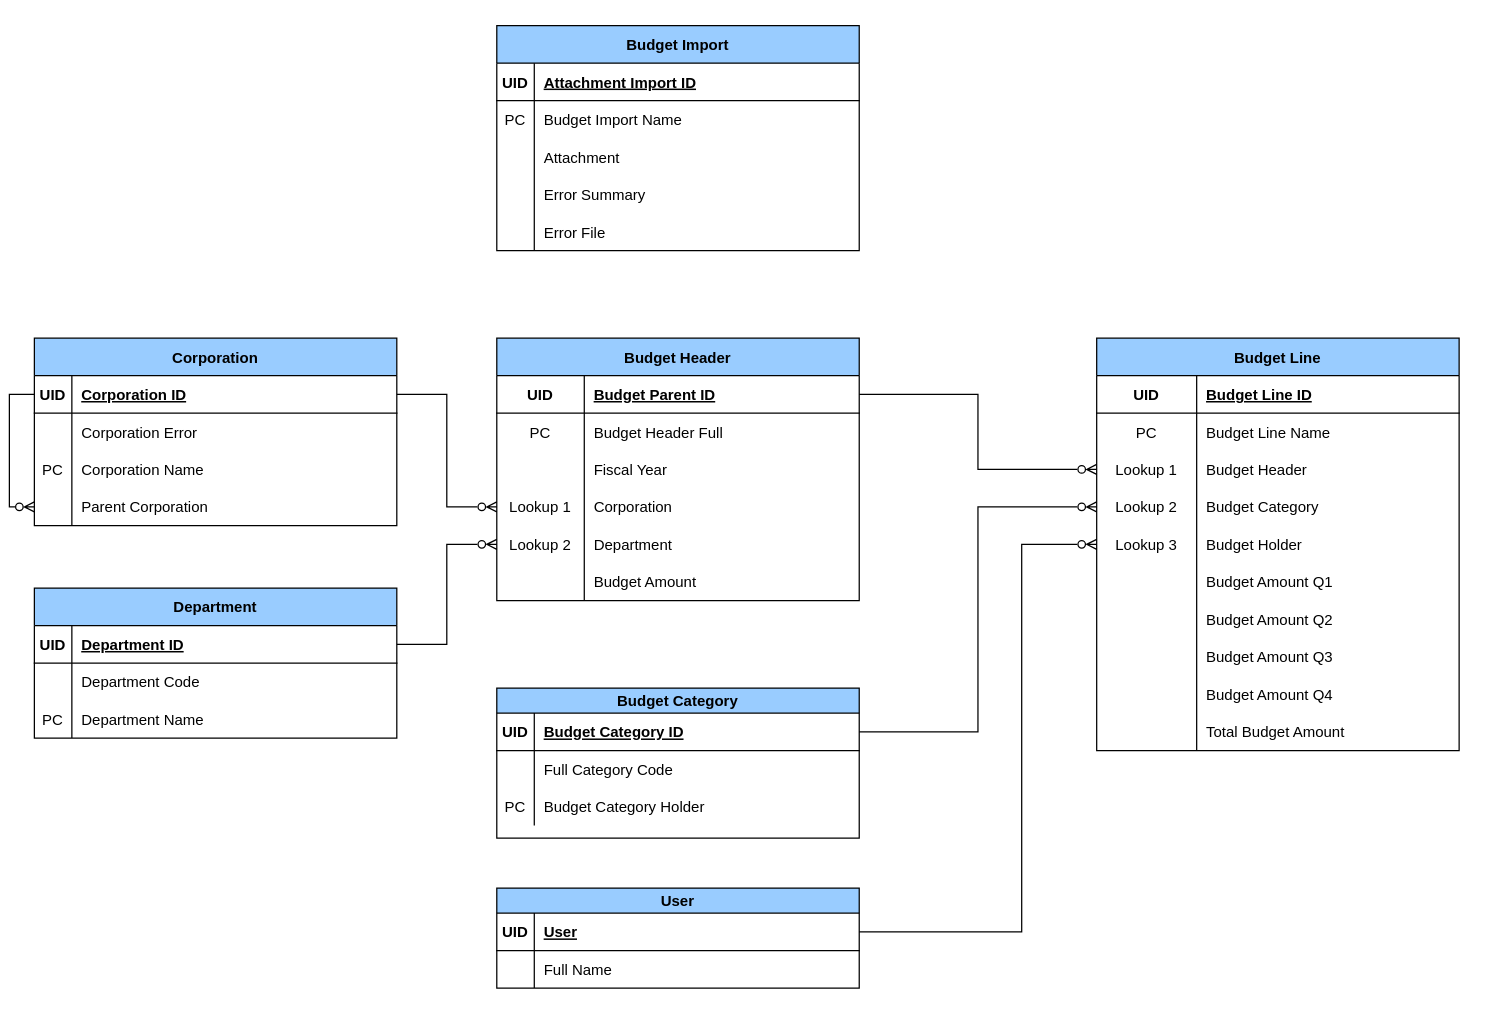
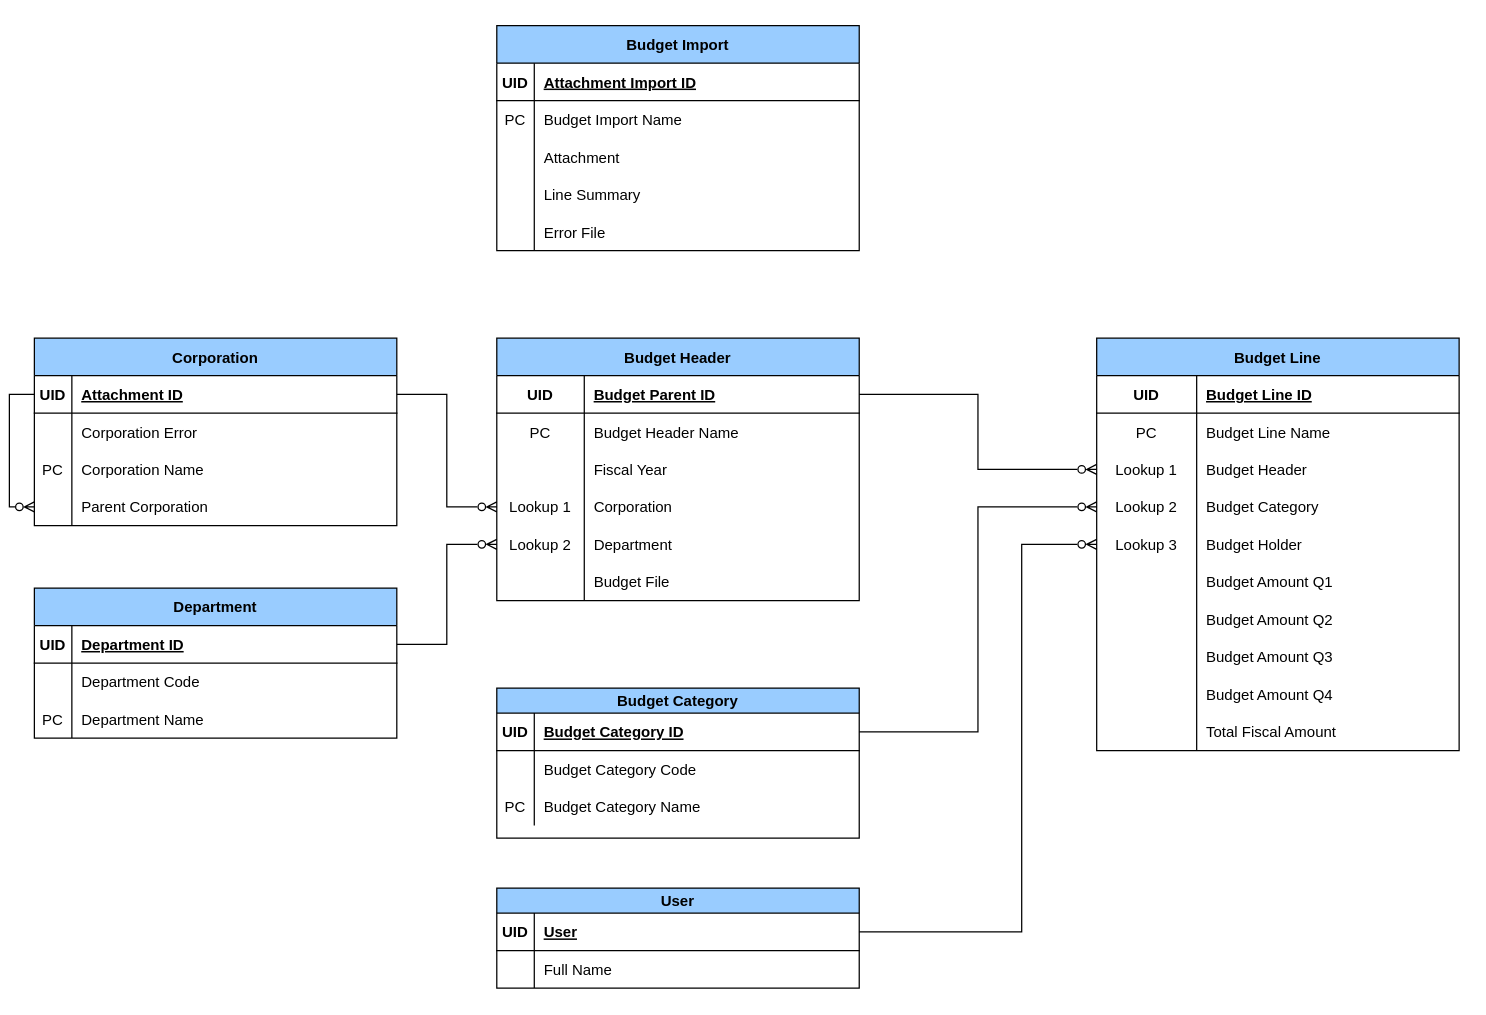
(596, 195) -> (590, 195)
(136, 395) -> (134, 395)
(662, 433) -> (665, 433)
(646, 583) -> (634, 583)
(1280, 733) -> (1276, 733)
(612, 770) -> (624, 770)
(630, 808) -> (624, 808)
